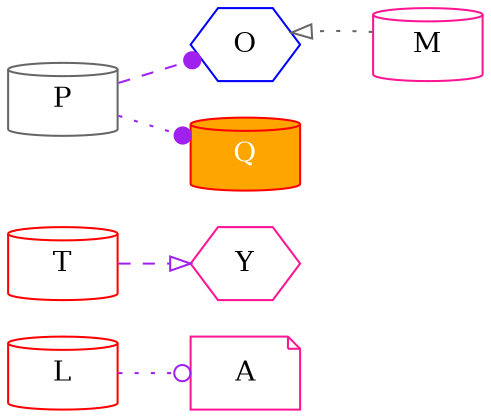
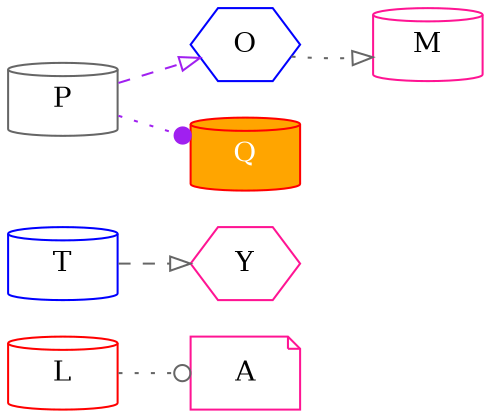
(342, 31) -> (322, 58)
(151, 73) -> (151, 73)
(63, 264) -> (63, 264)
(144, 264) -> (144, 264)
(146, 373) -> (146, 373)
